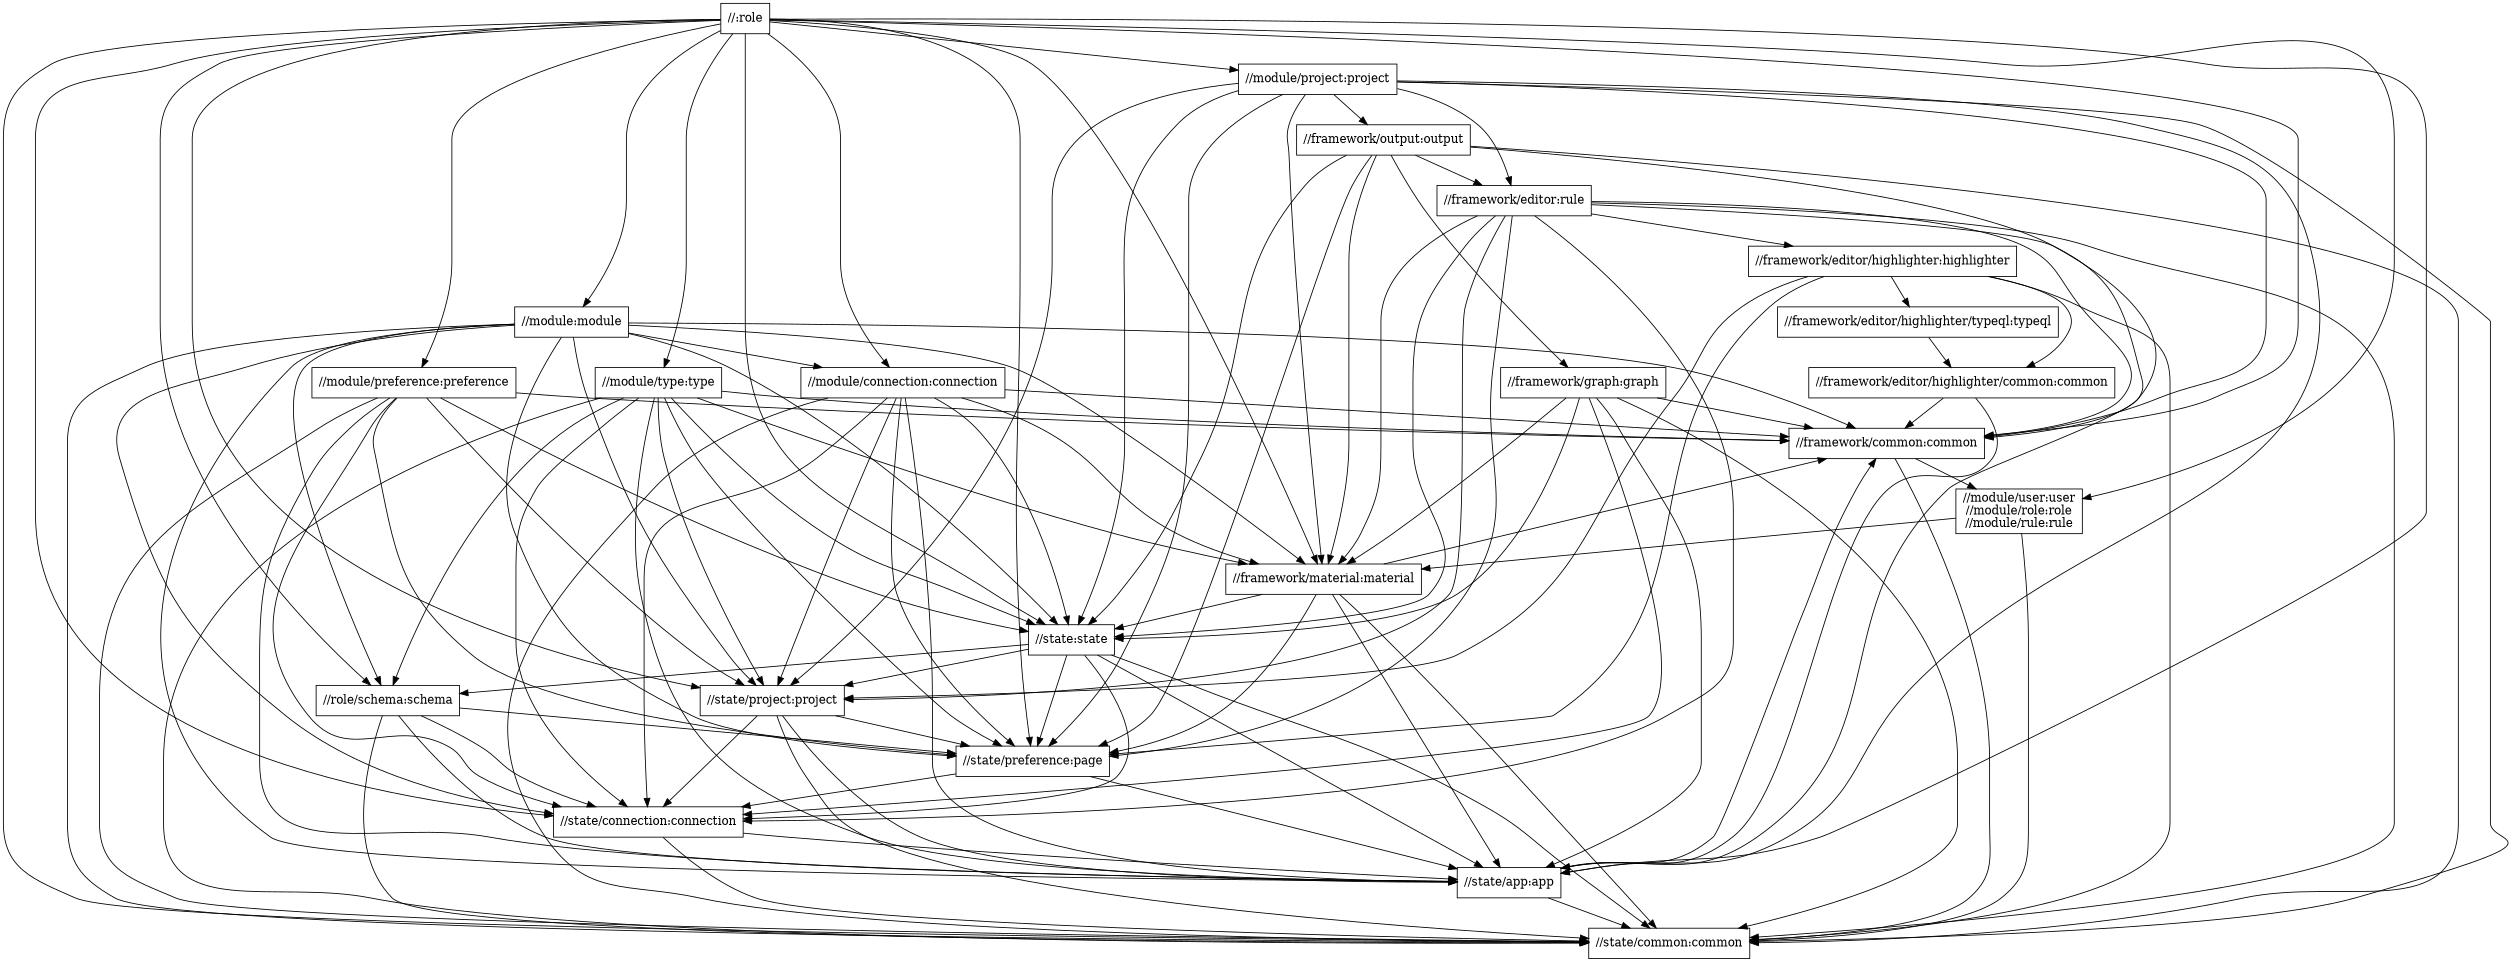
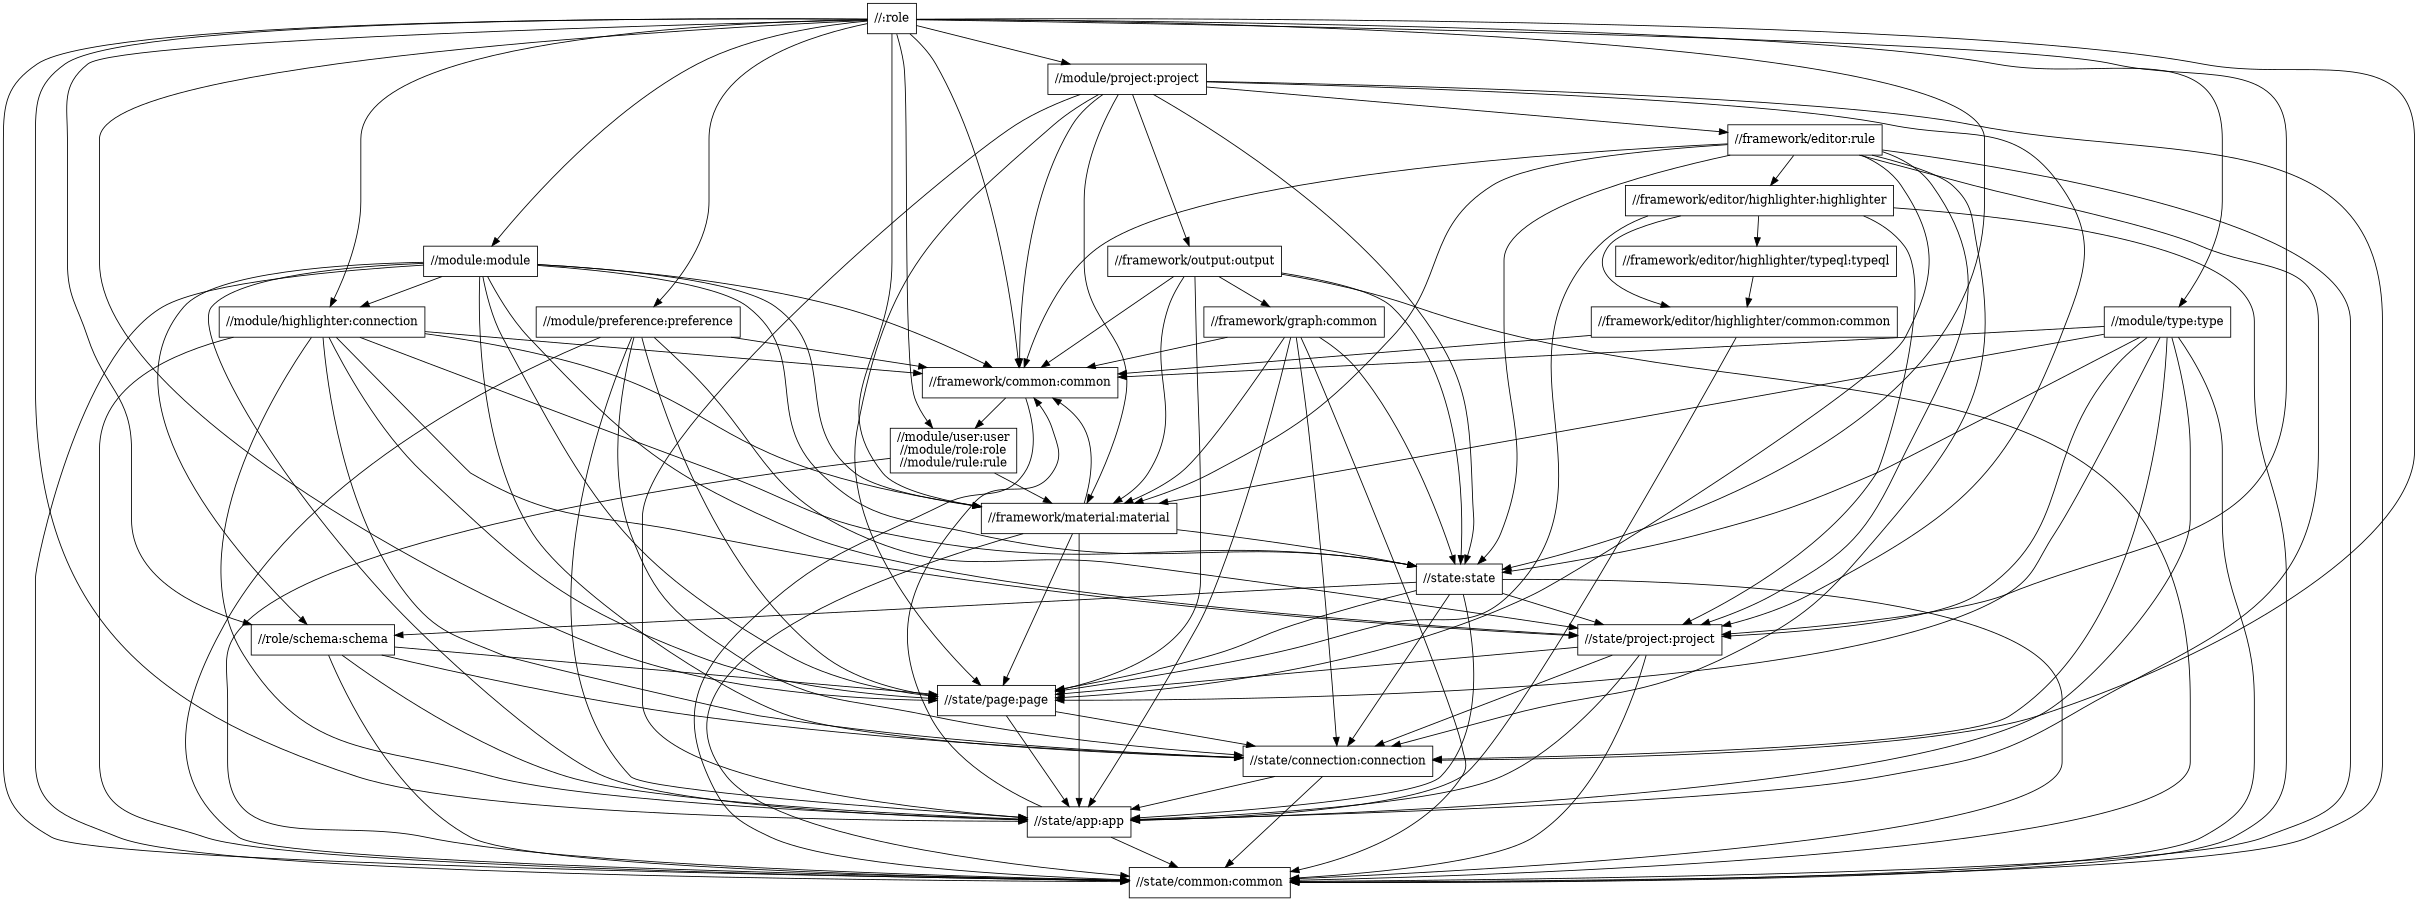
(1445, 169) -> none
(903, 383) -> (322, 322)
(1583, 383) -> (1294, 322)
(483, 515) -> none
(723, 534) -> none
(1033, 761) -> (996, 701)
